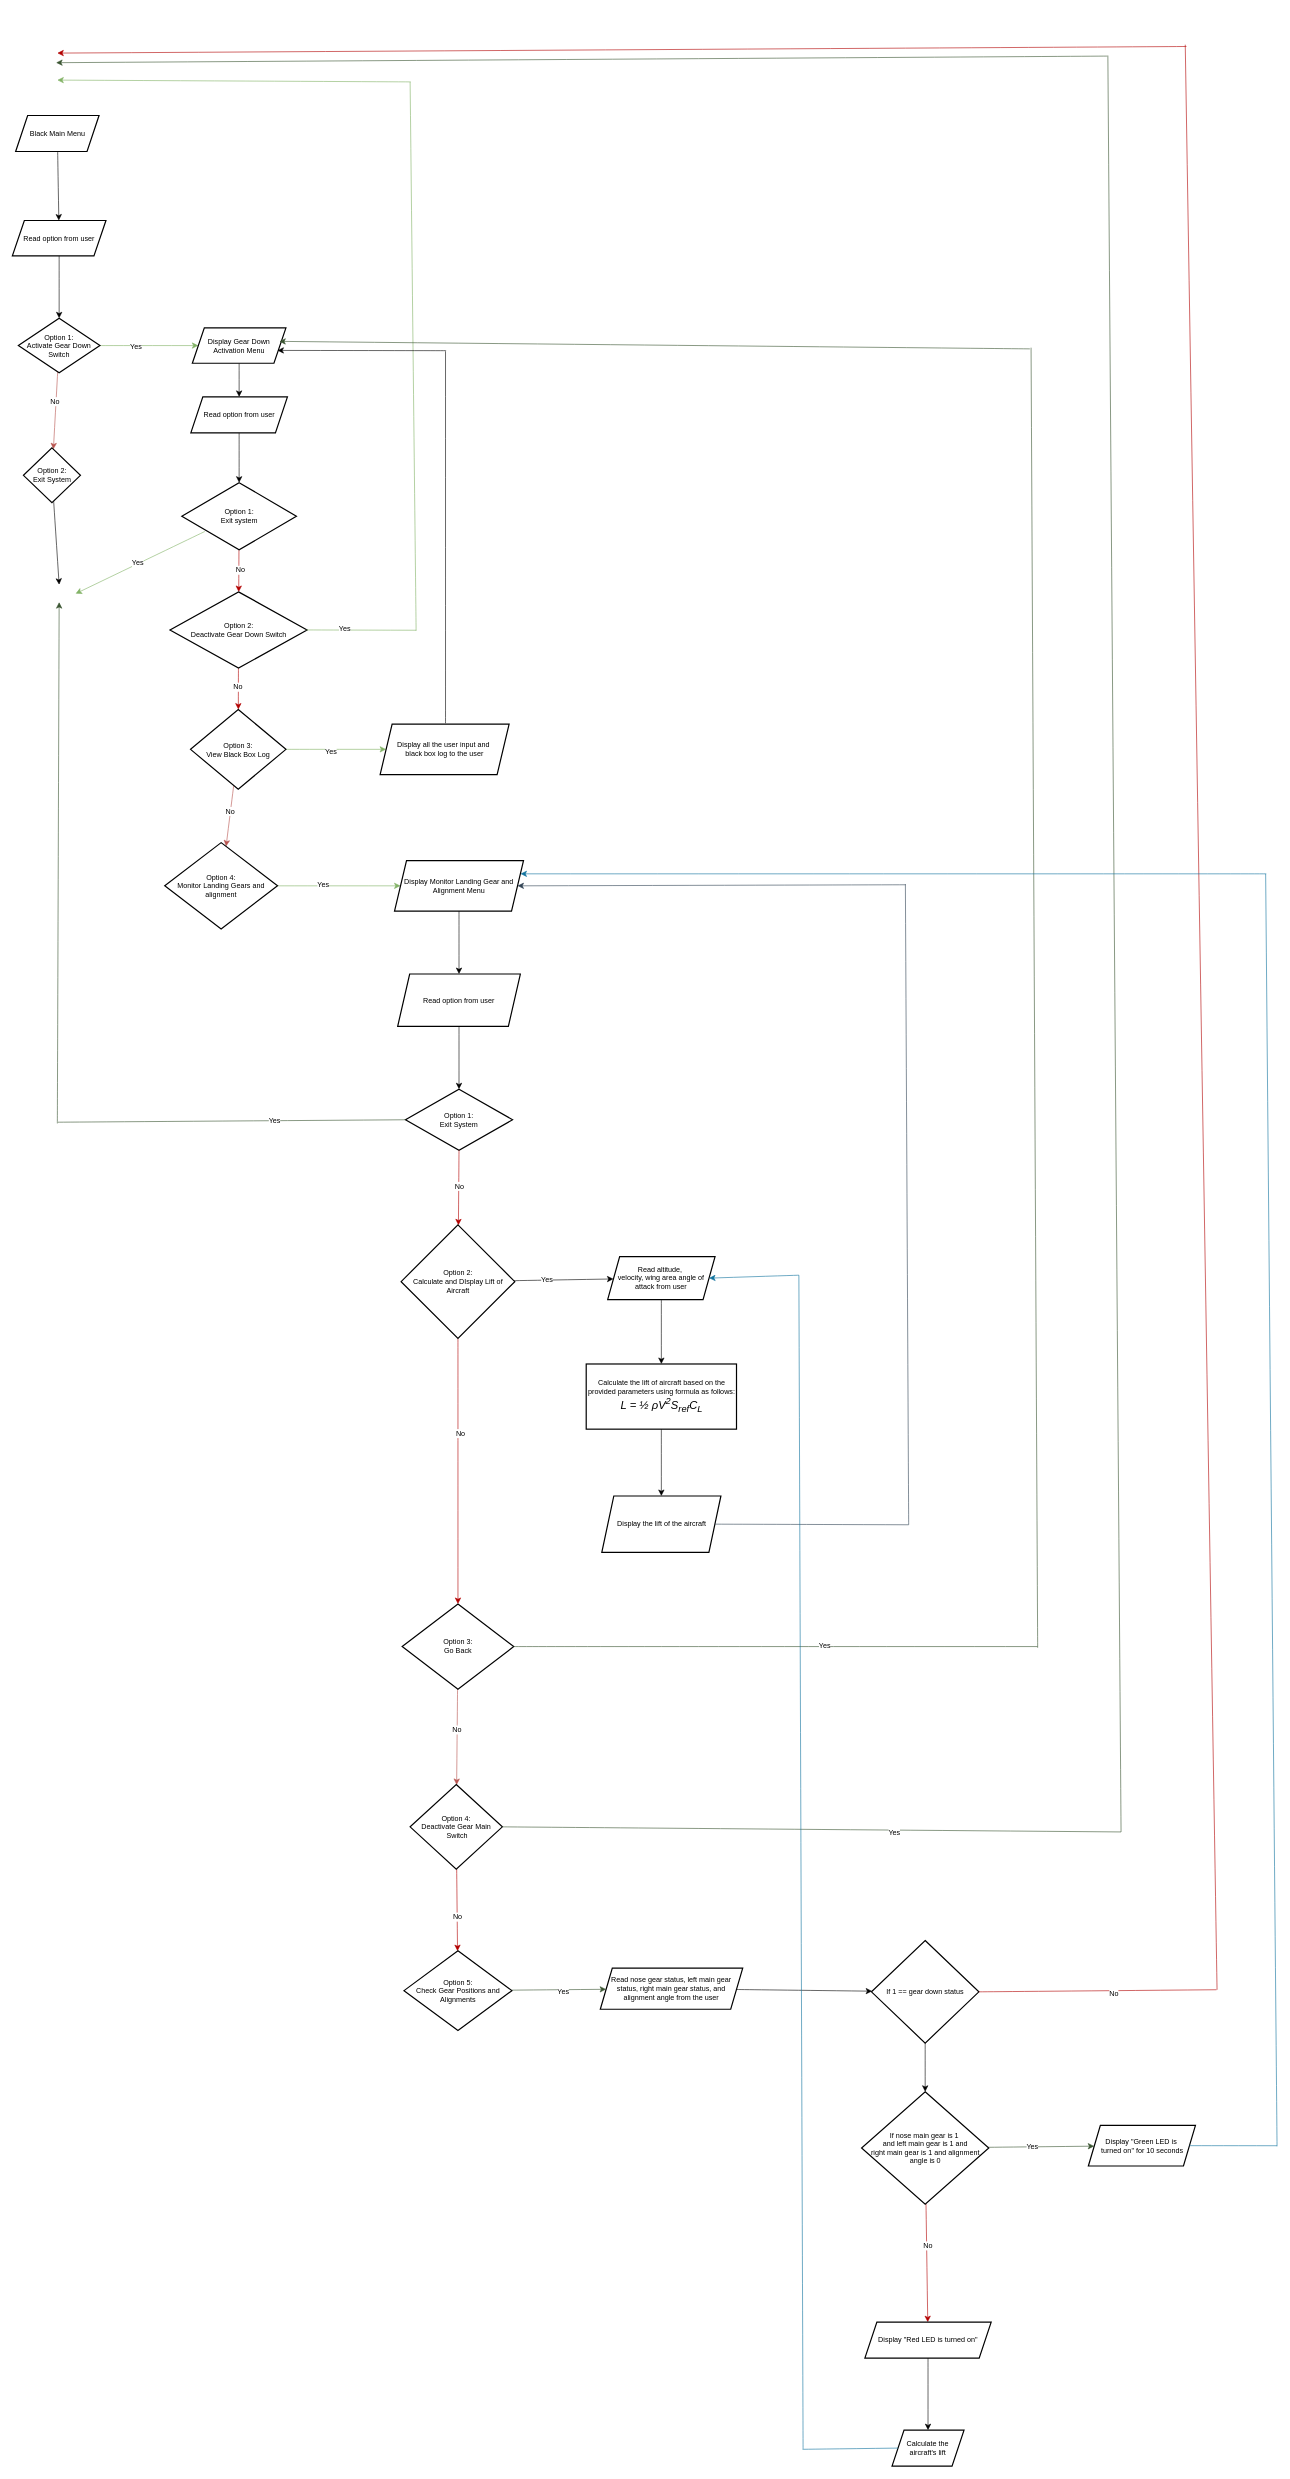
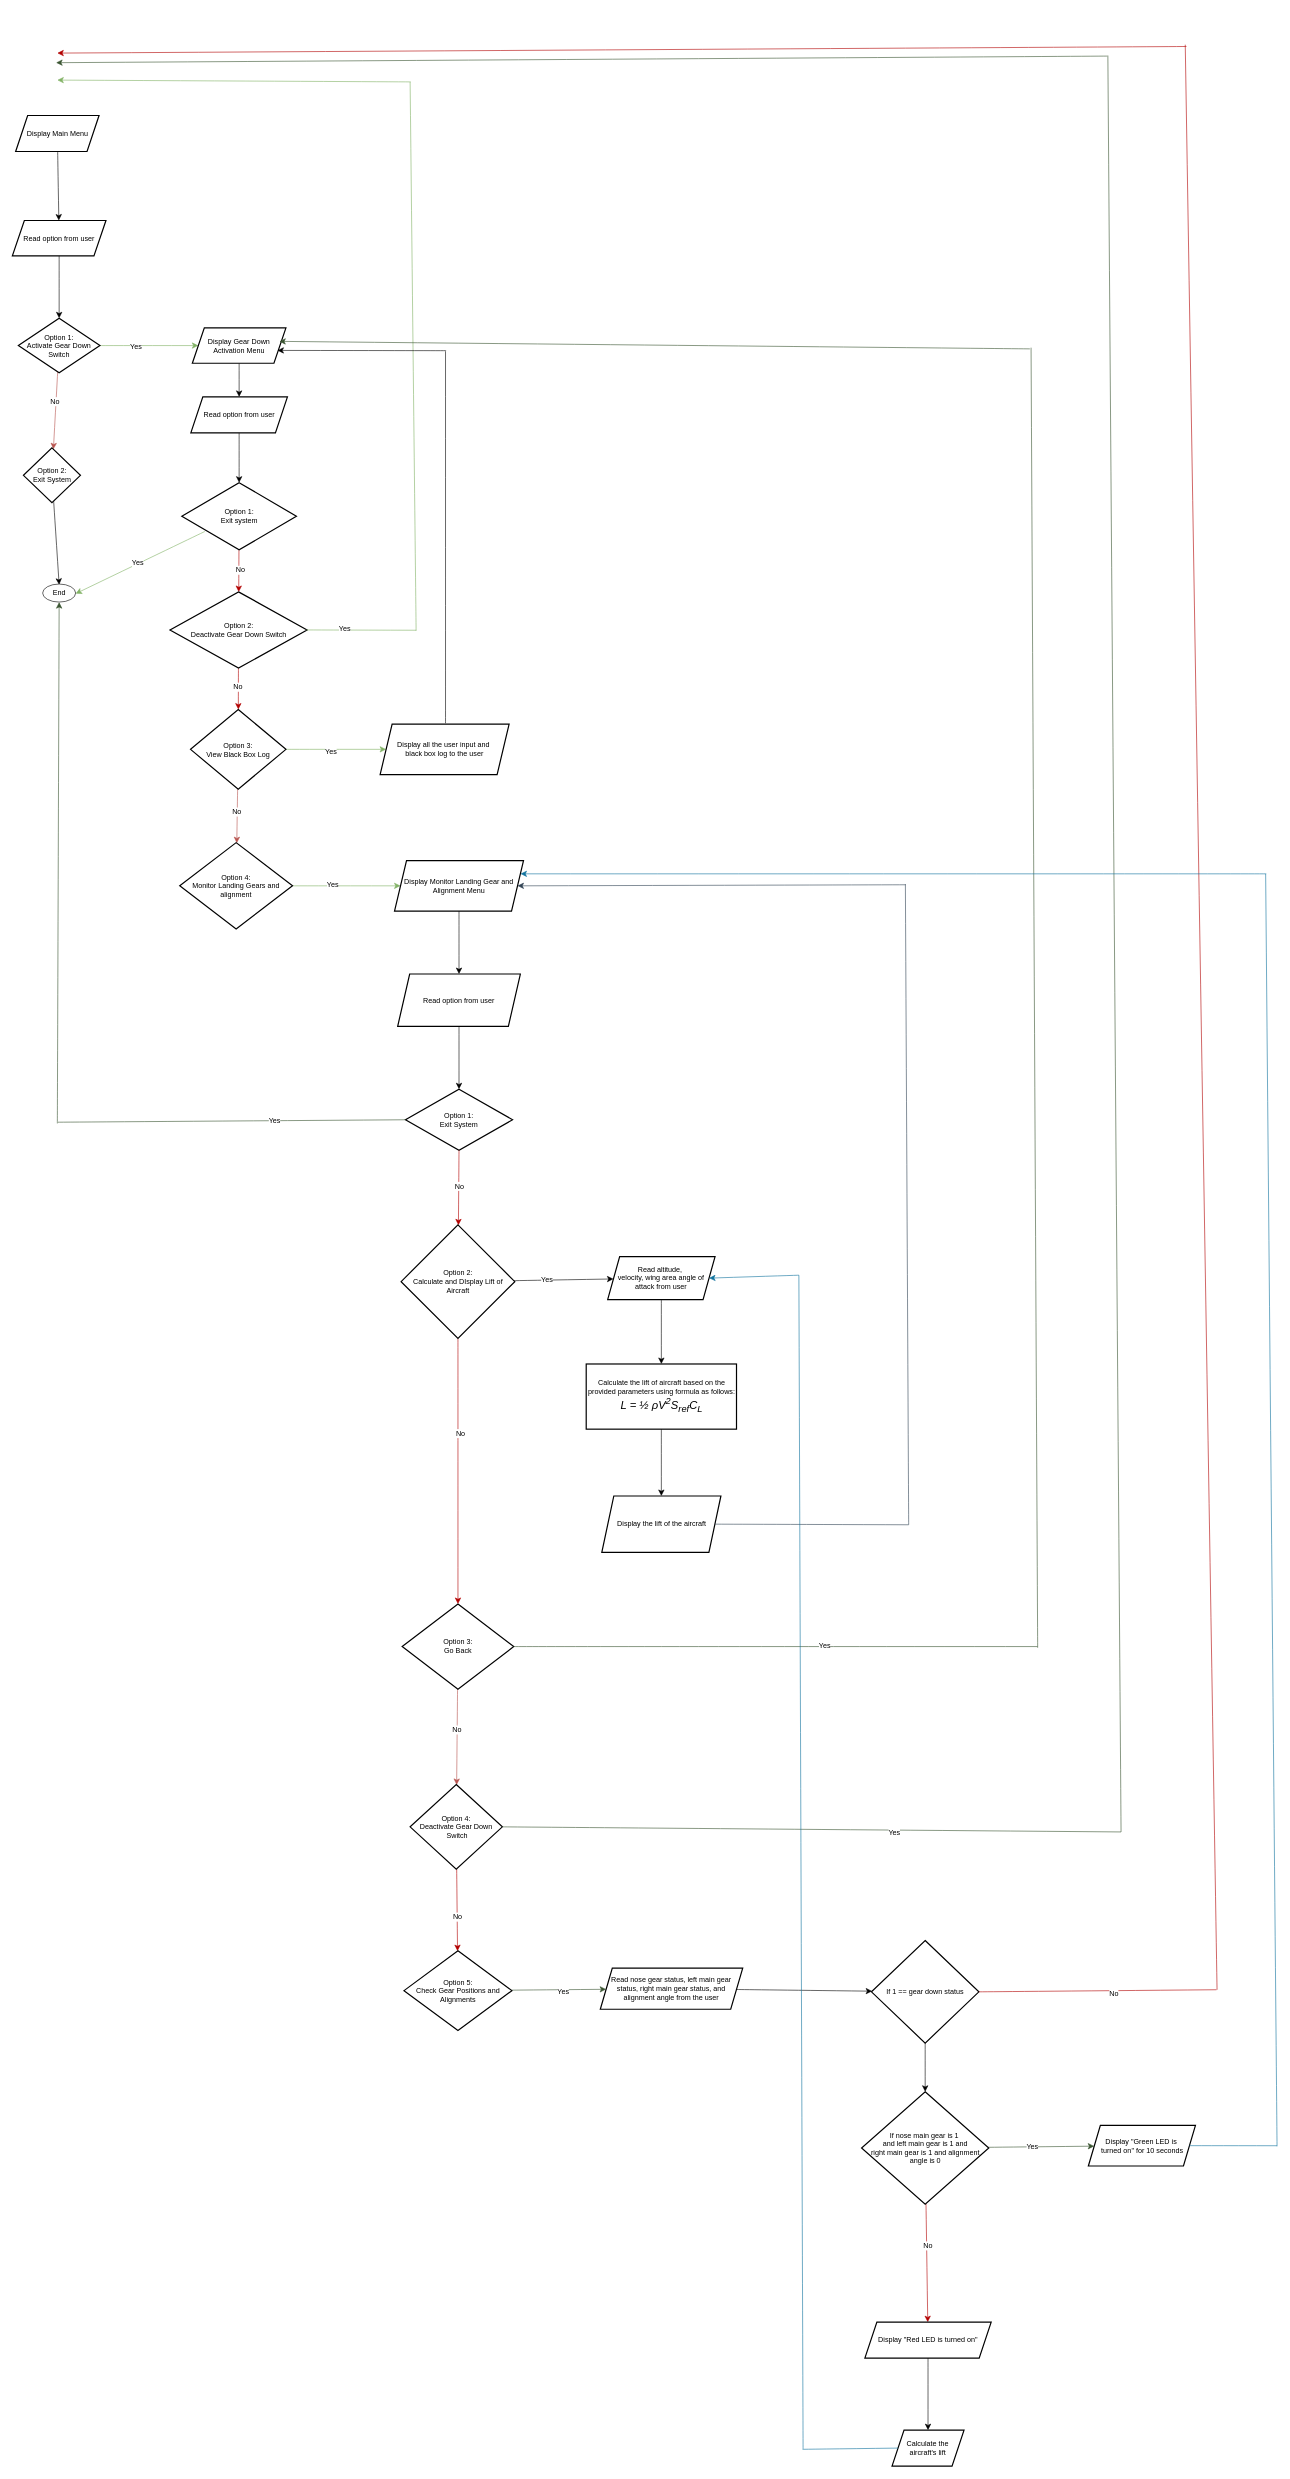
(58, 134) -> (58, 134)
none -> (59, 593)
(221, 886) -> (236, 886)
(456, 1827) -> (456, 1827)
